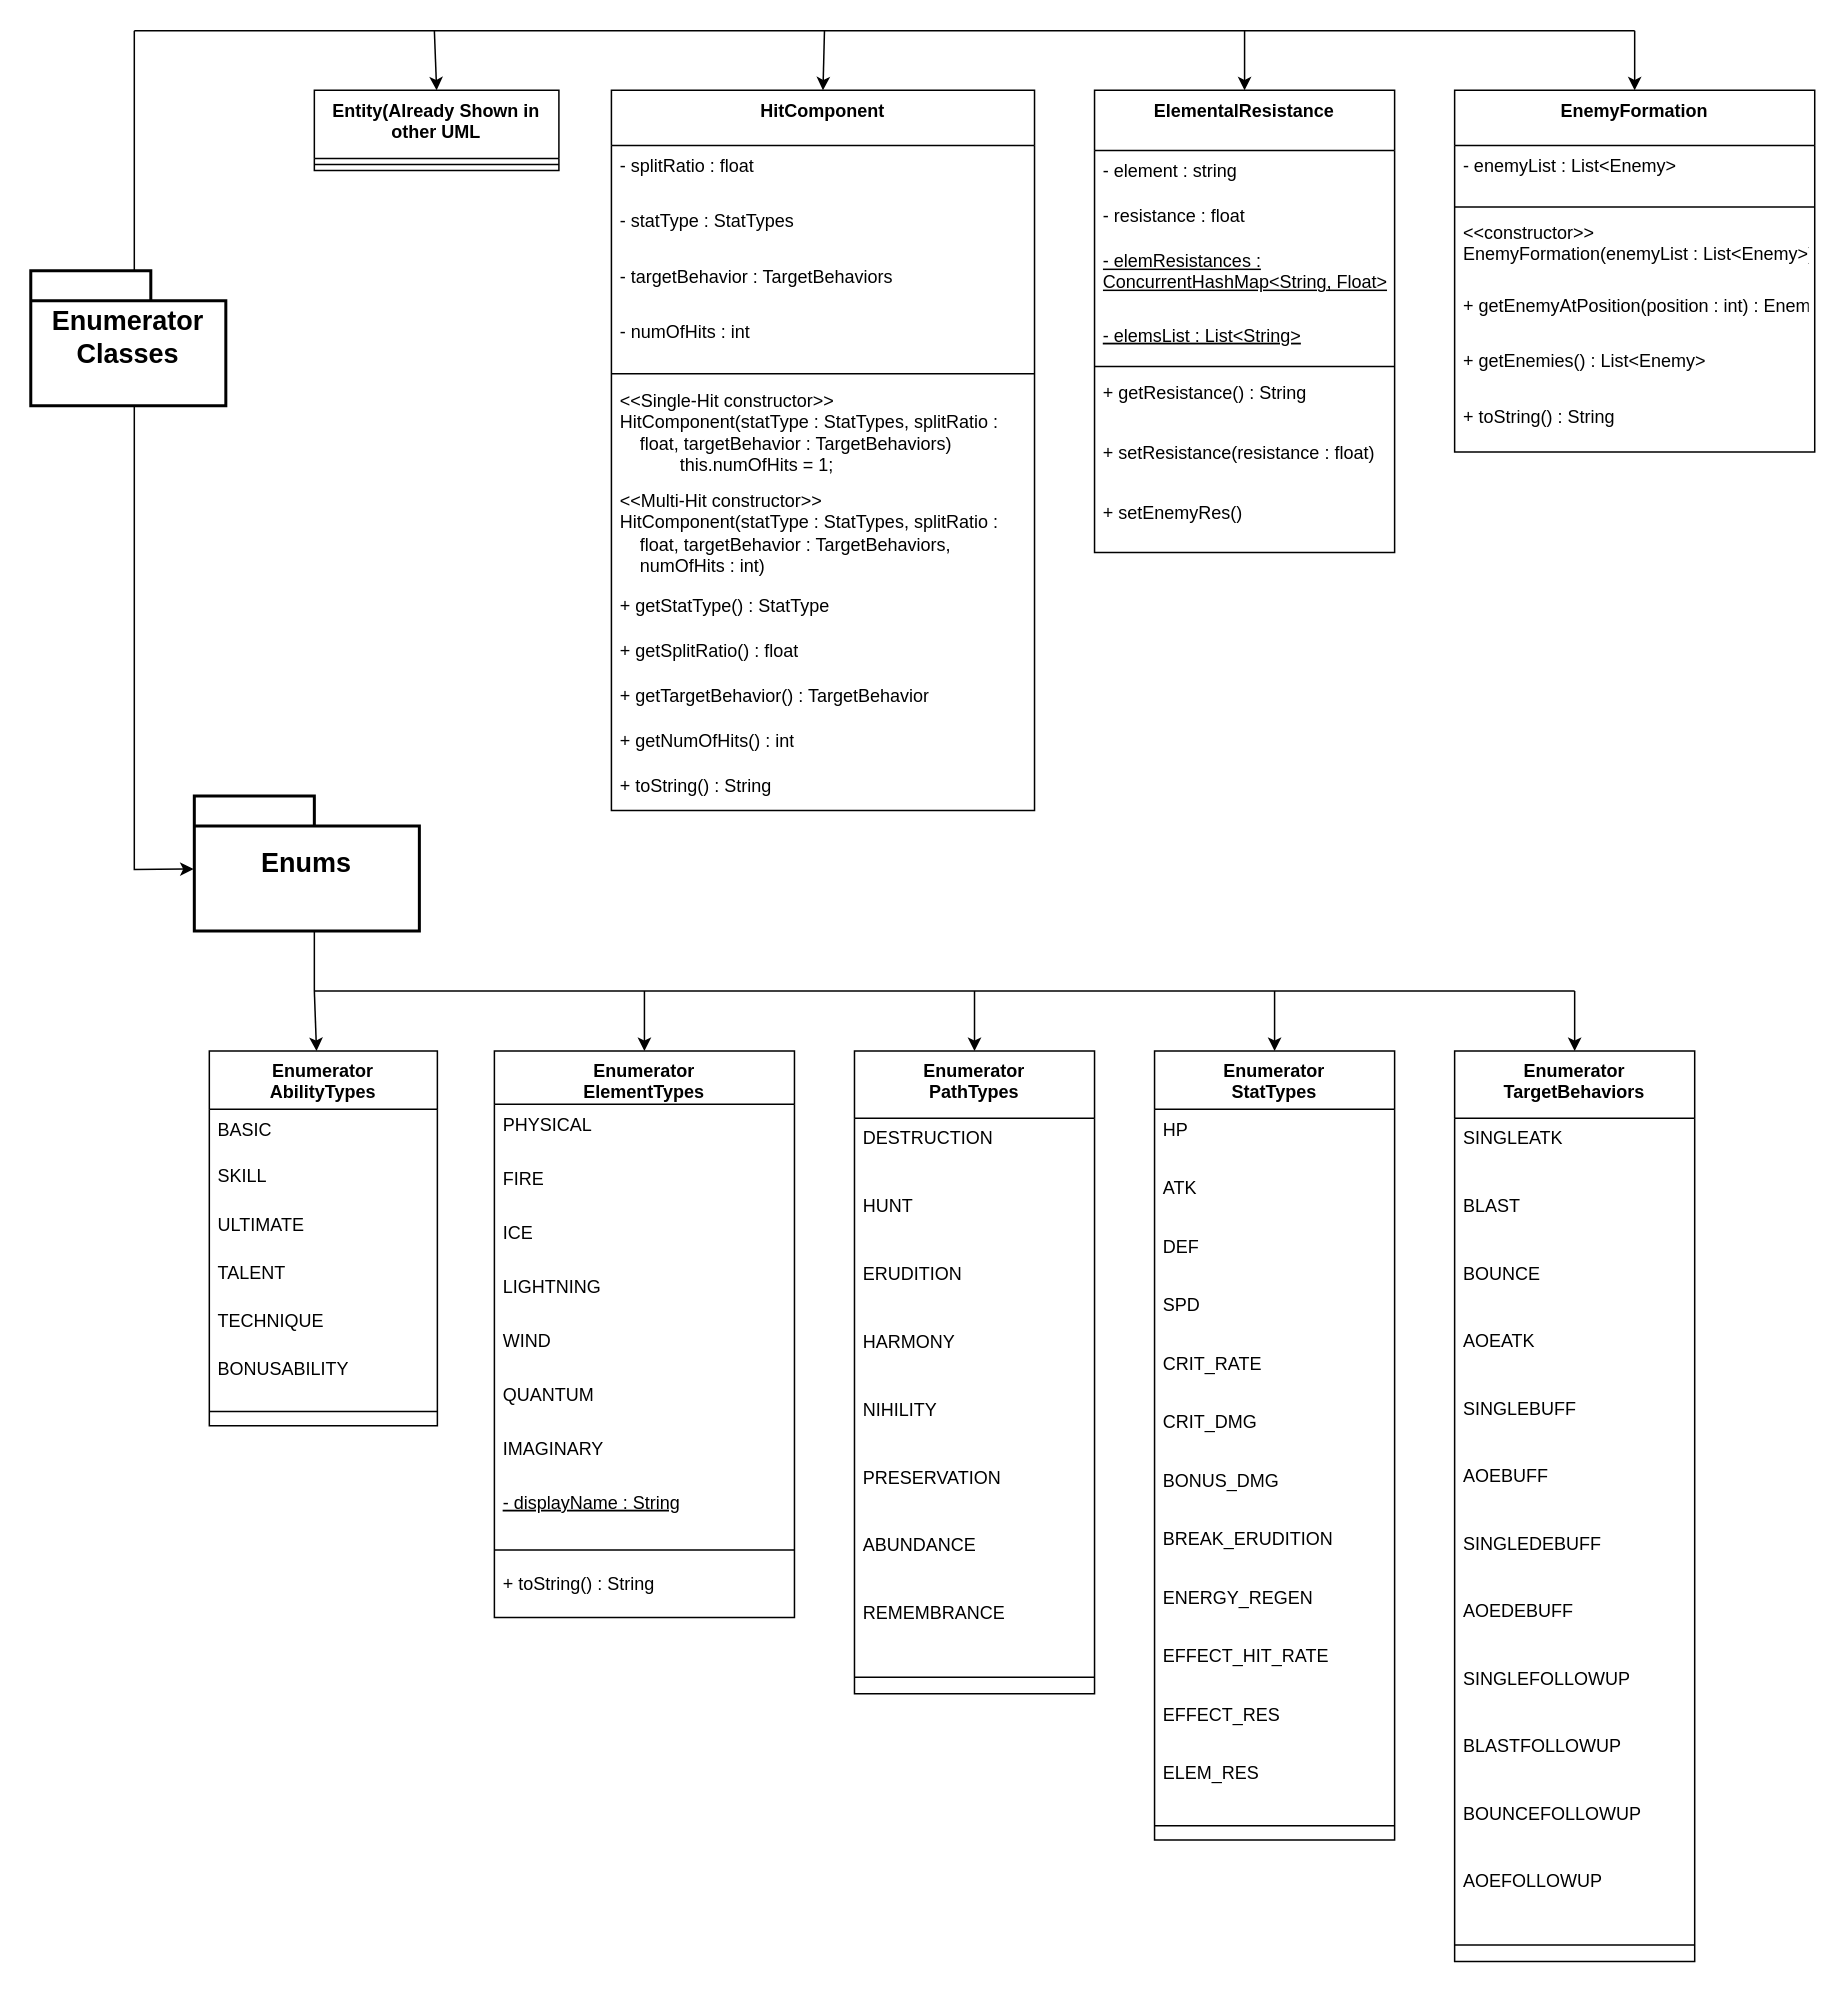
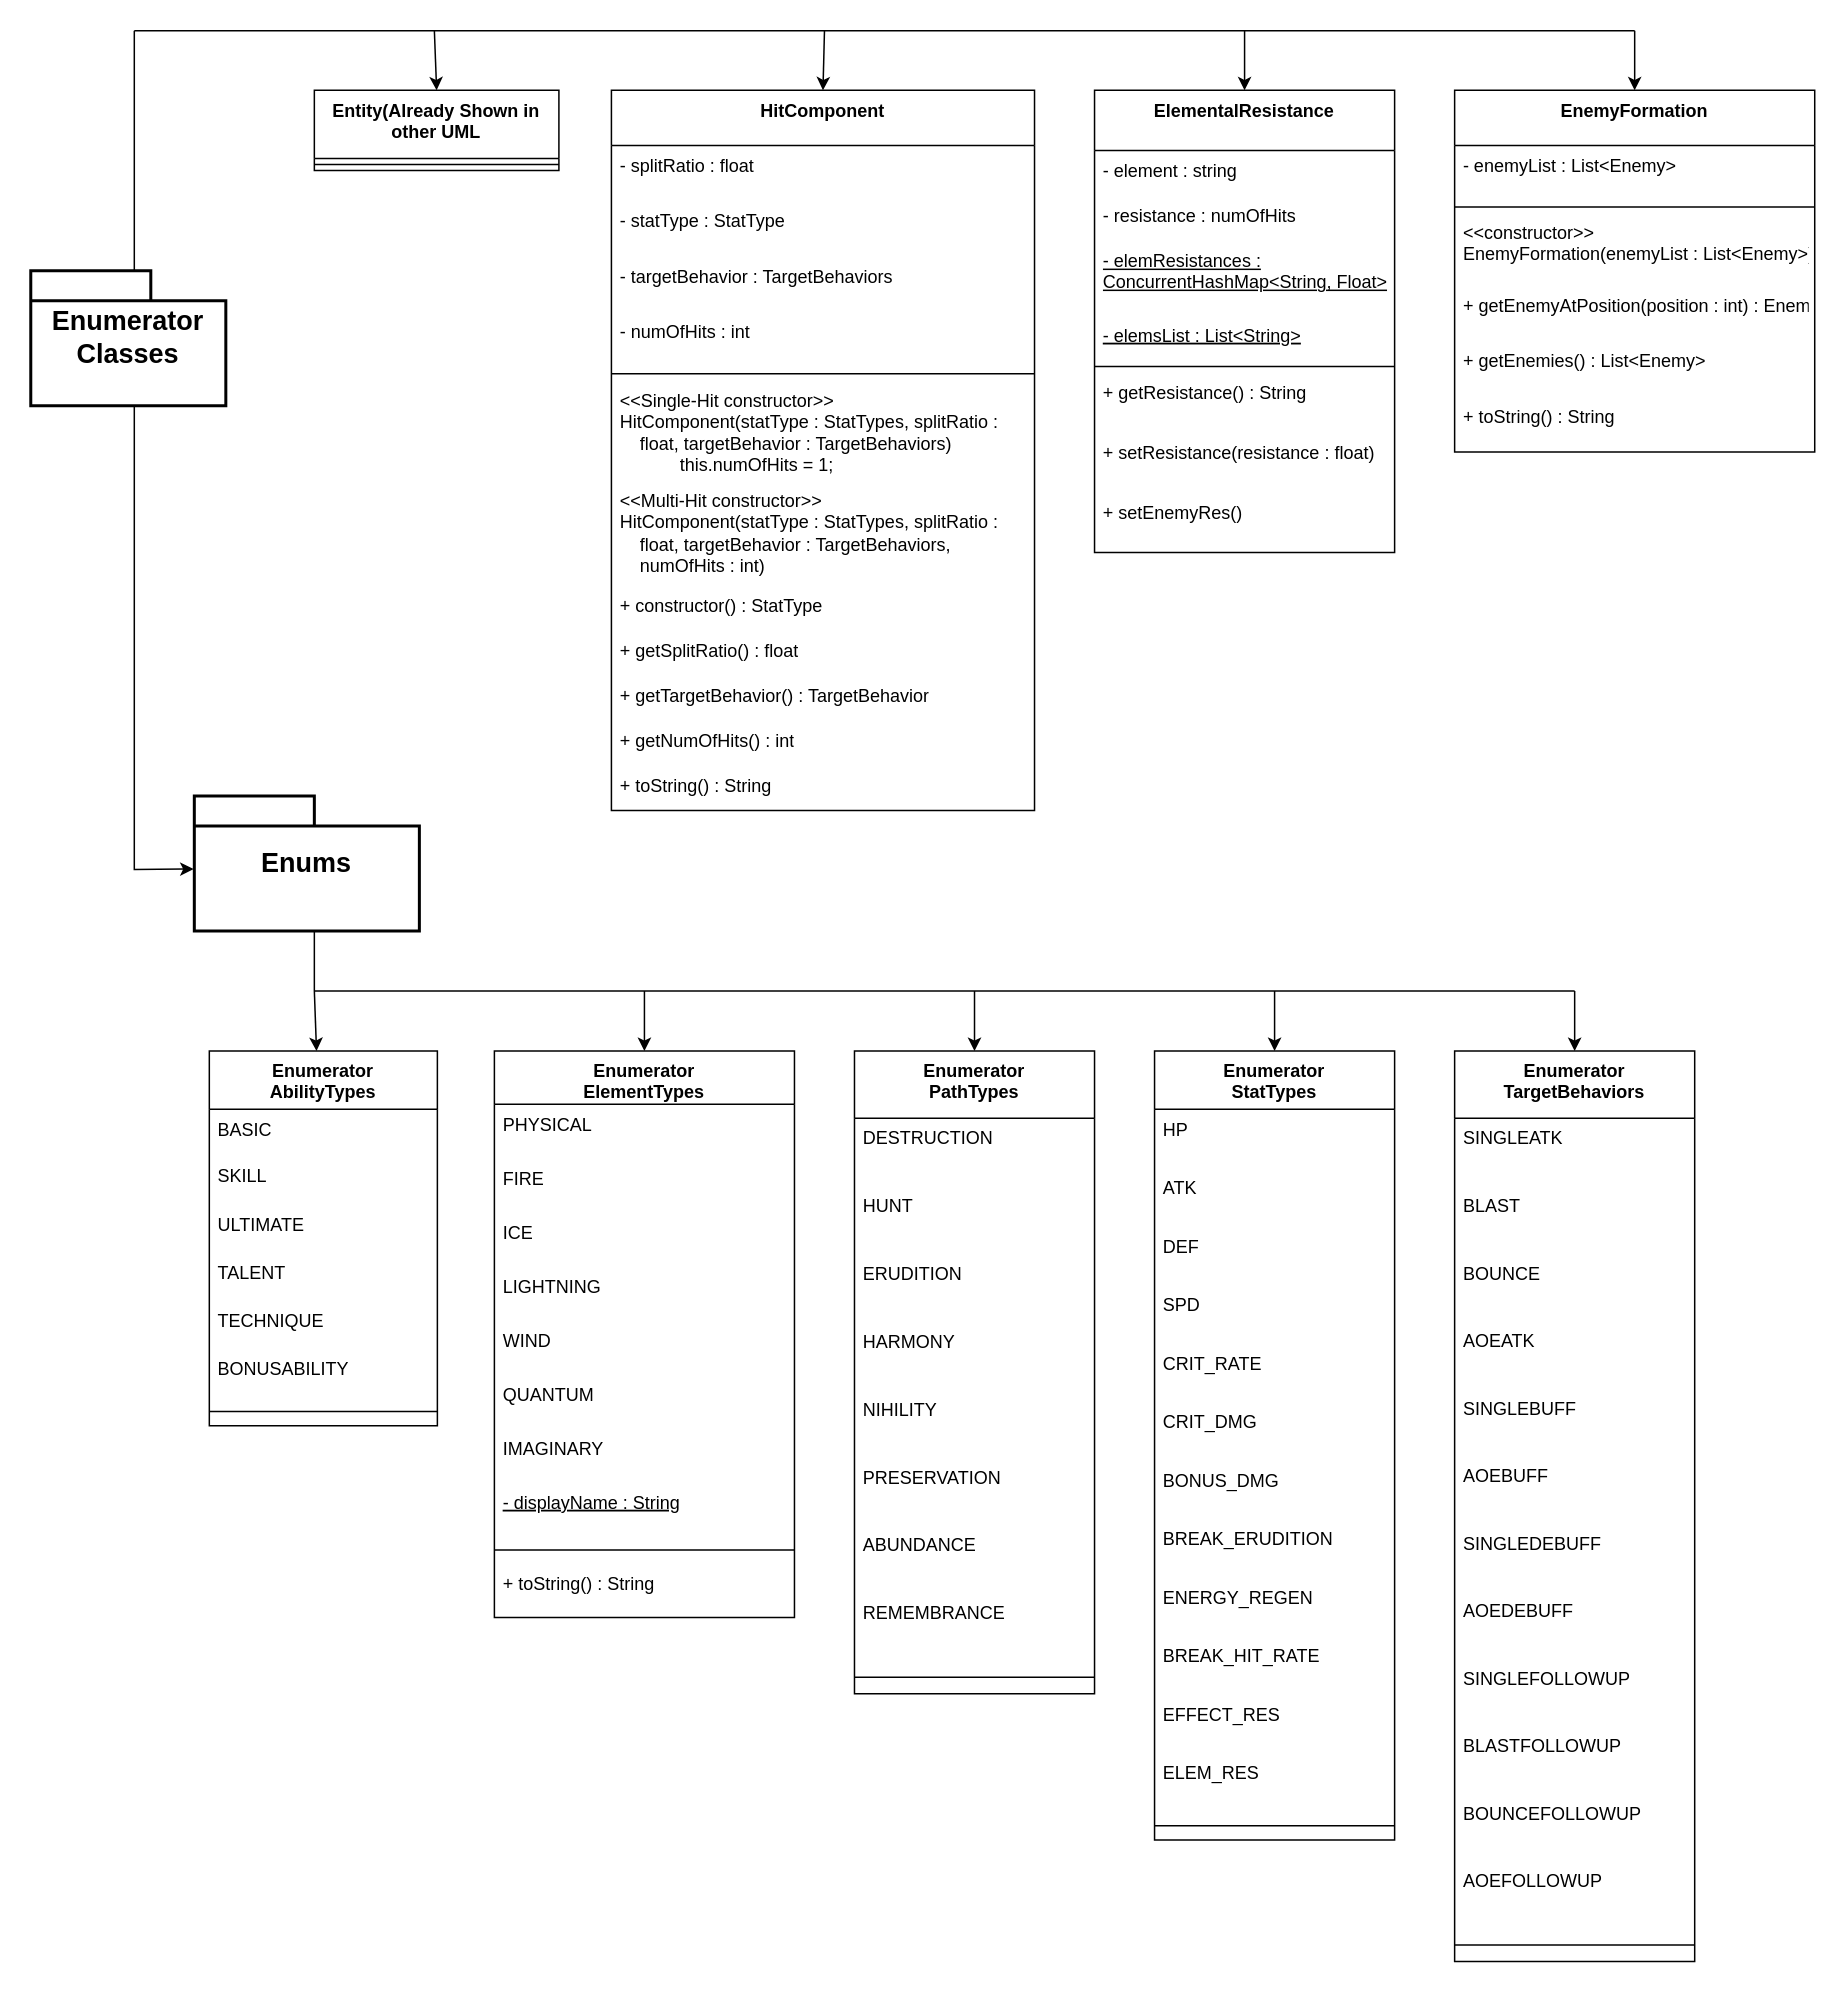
(1189, 216) -> (1209, 216)
(721, 221) -> (716, 221)
(742, 607) -> (742, 607)
(1238, 1656) -> (1233, 1656)
